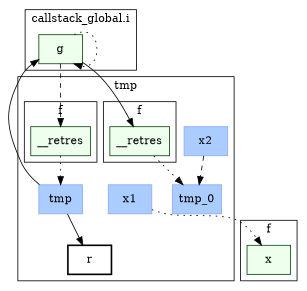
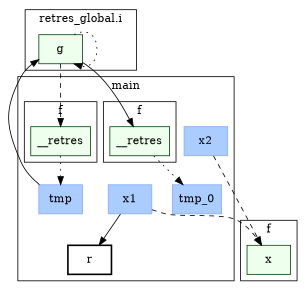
(81, 19) -> (81, 19)
(126, 86) -> (126, 86)
(202, 166) -> (239, 203)
(208, 216) -> (208, 216)
(73, 226) -> (112, 226)
